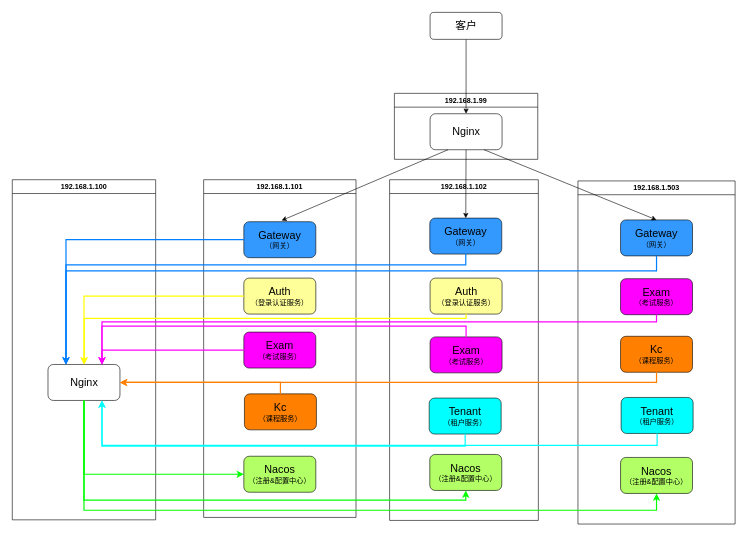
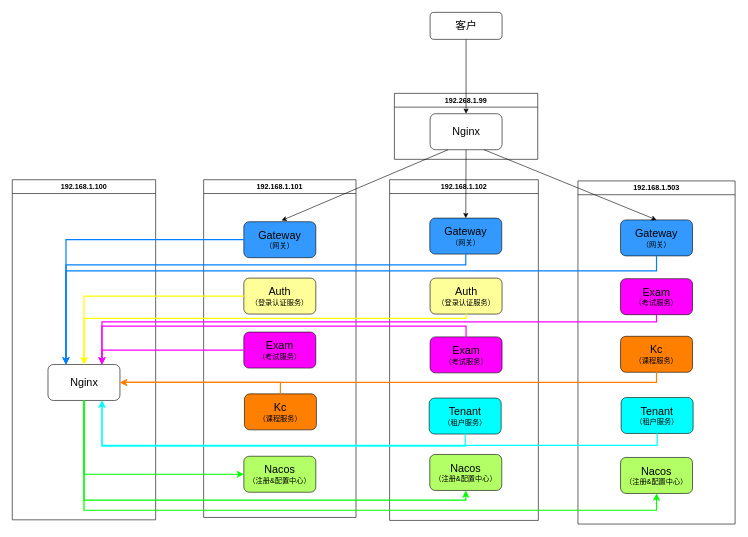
(466, 101) -> (466, 101)
